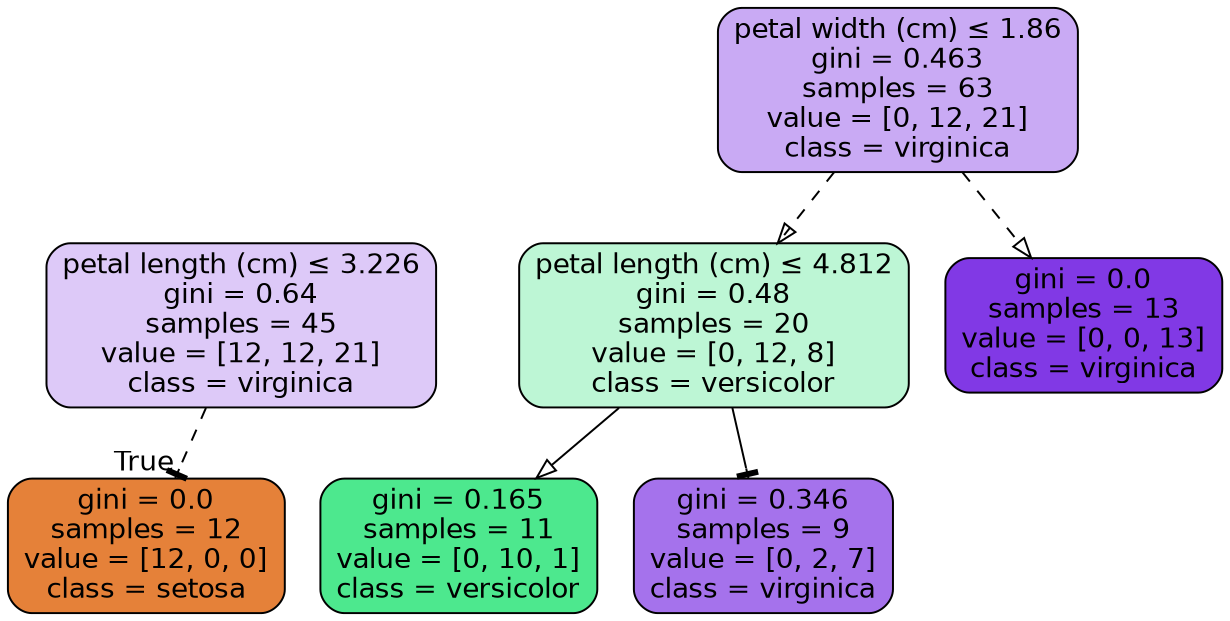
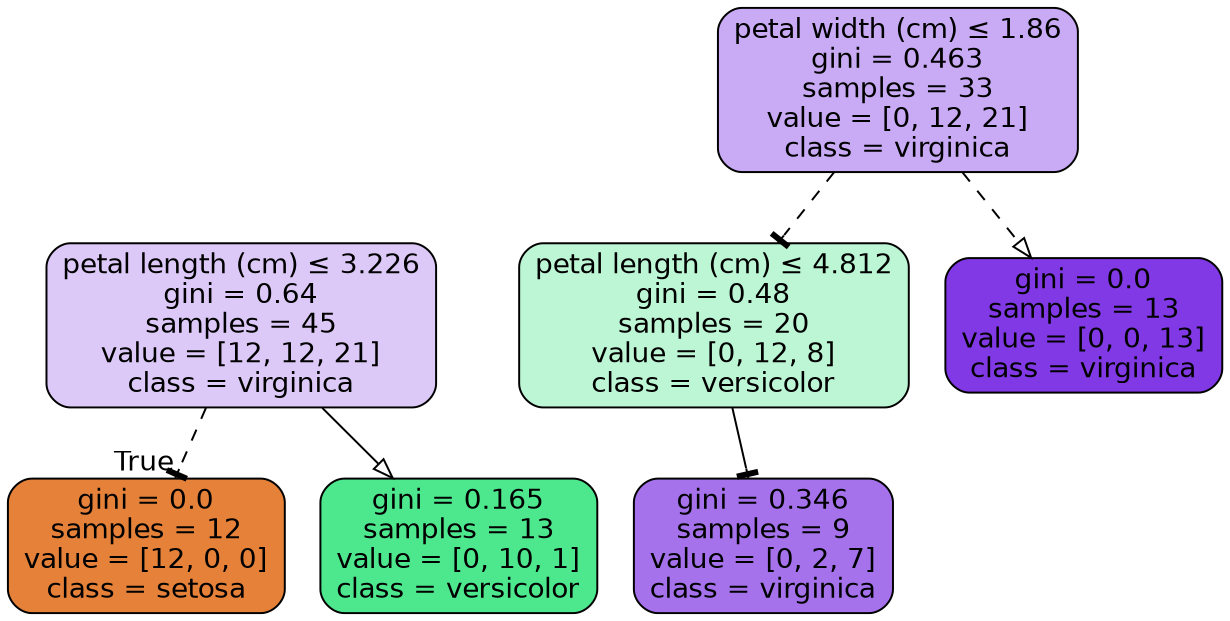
(898, 89) -> (898, 89)
(809, 204) -> (809, 204)
(586, 436) -> (350, 436)
(459, 530) -> (459, 530)
